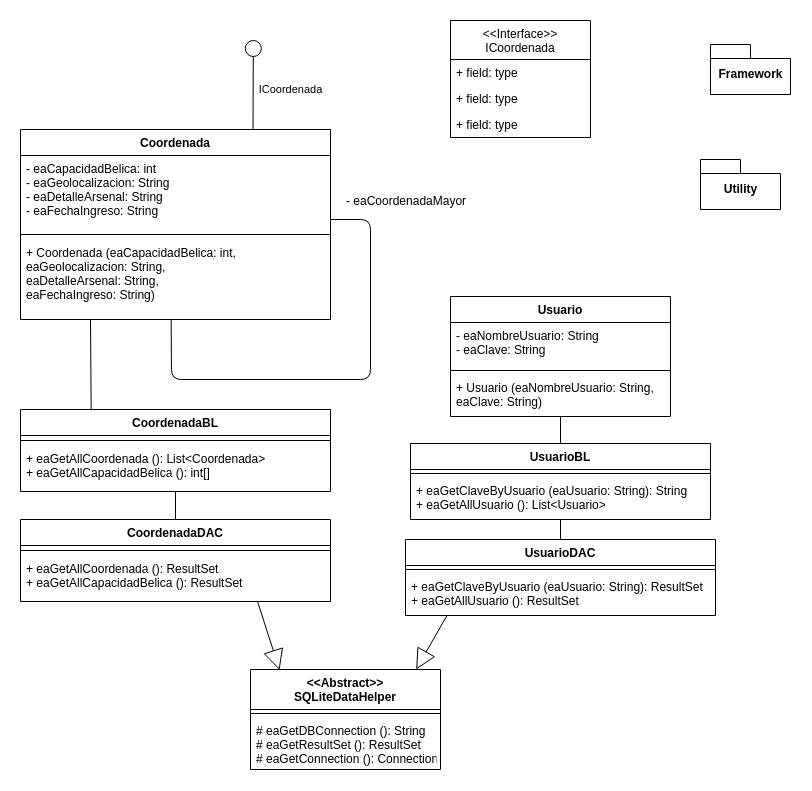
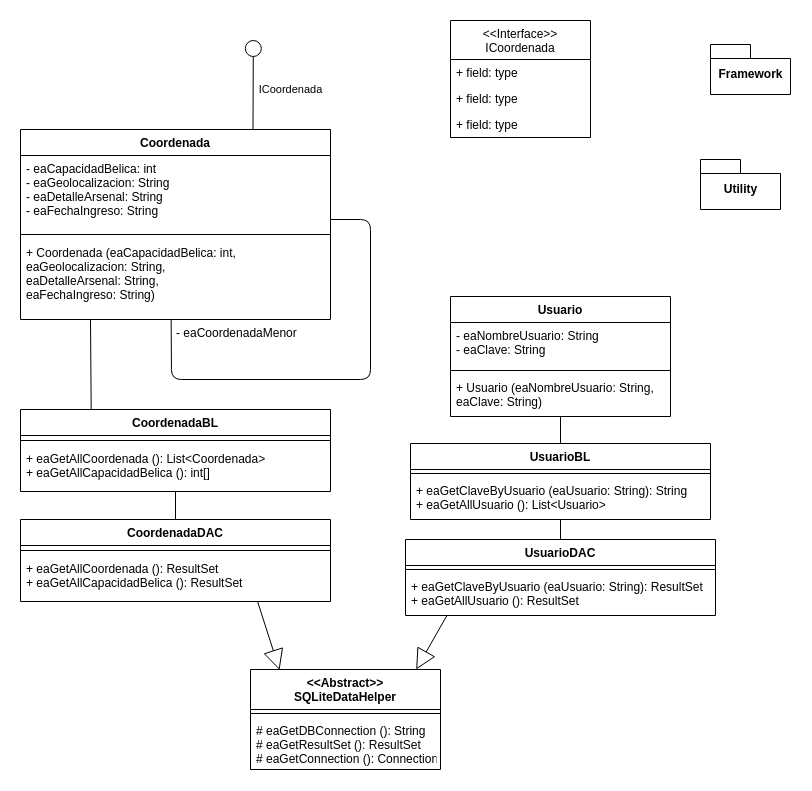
(411, 225) -> none
none -> (241, 357)
